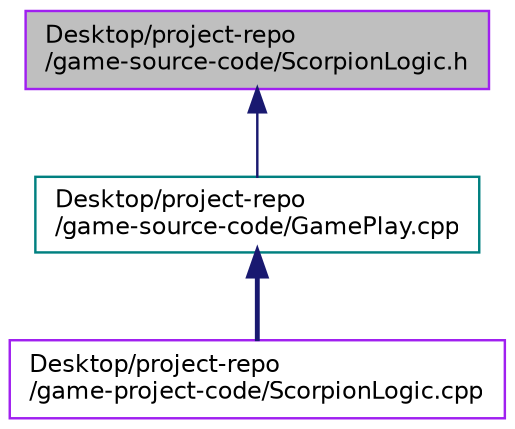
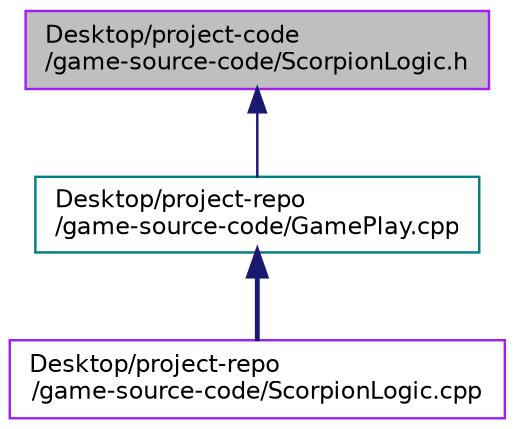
(257, 50) -> (257, 50)
(257, 379) -> (257, 379)
